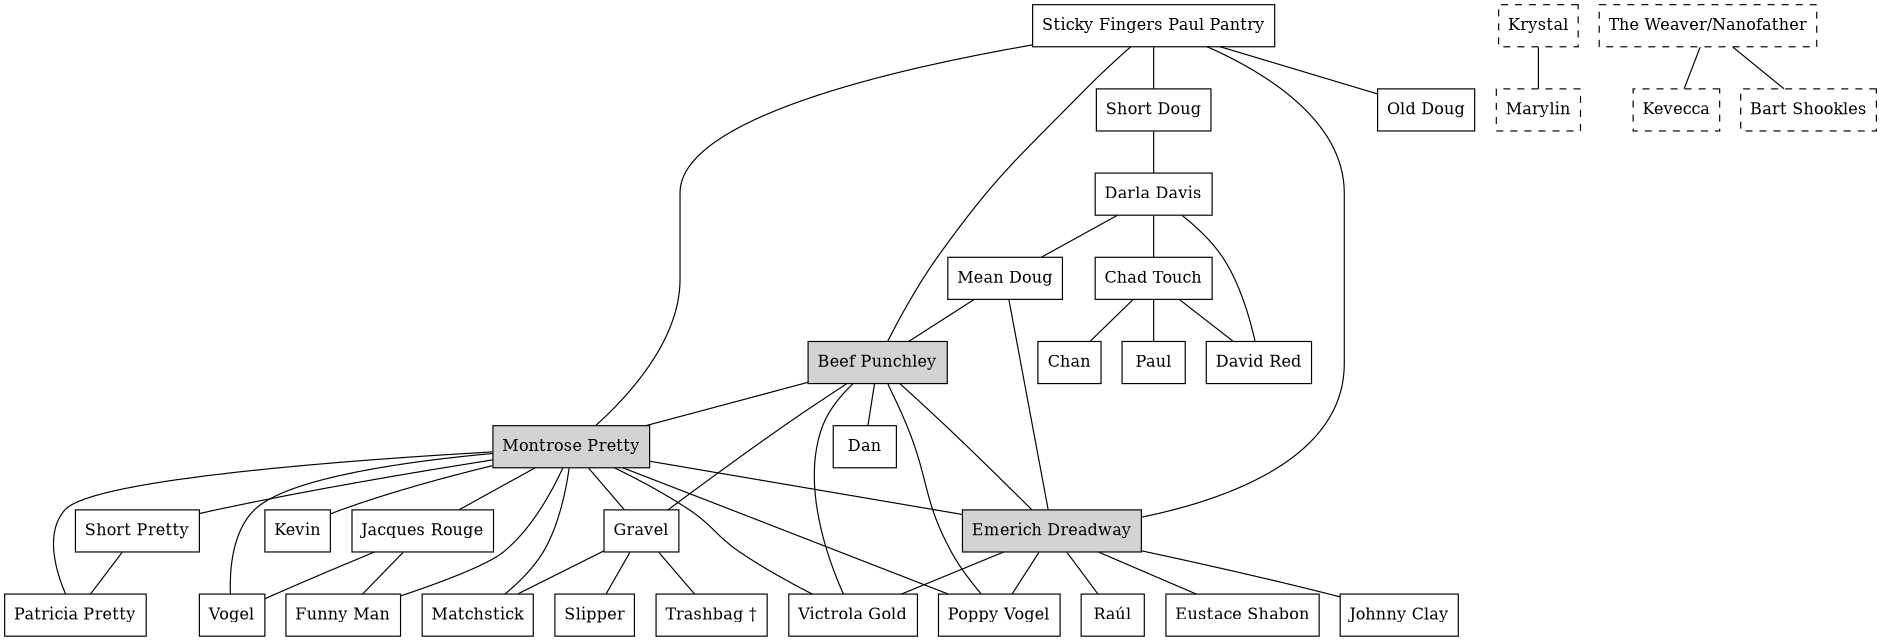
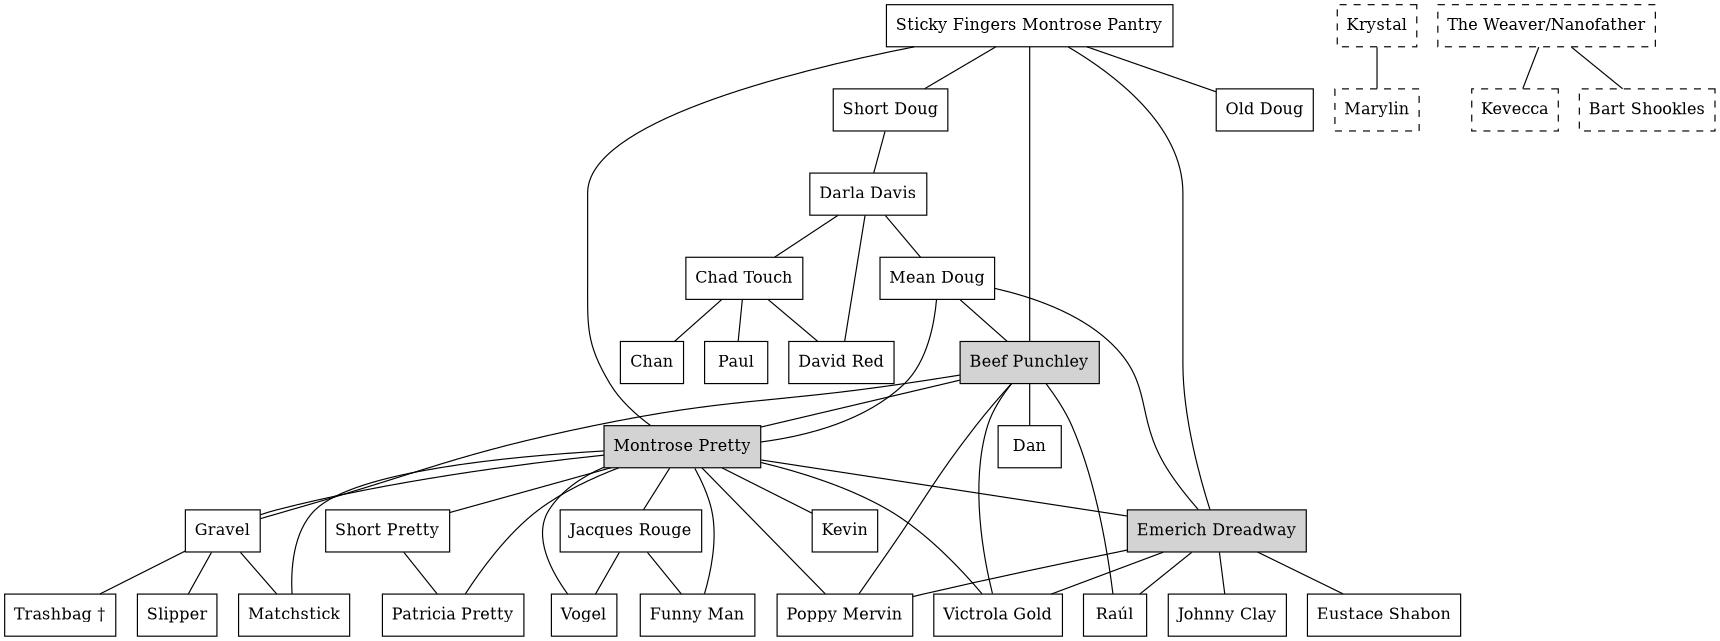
(1154, 26) -> (1030, 26)
none -> (868, 410)
(967, 446) -> (1092, 485)
(999, 615) -> (845, 615)
